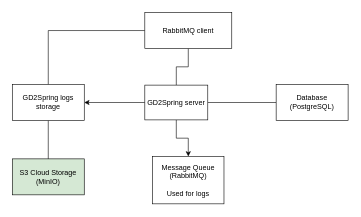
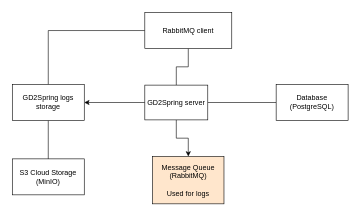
(48, 177) -> (48, 177)
(188, 180) -> (188, 180)
